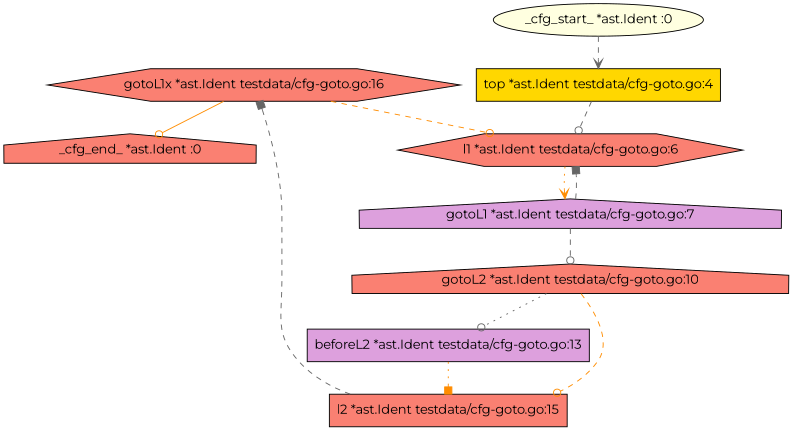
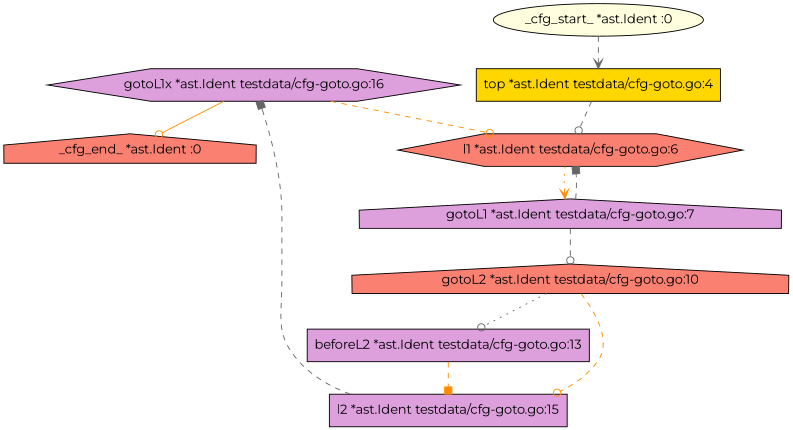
(254, 85) -> (254, 85)
(448, 374) -> (448, 374)
(448, 410) -> (448, 410)
